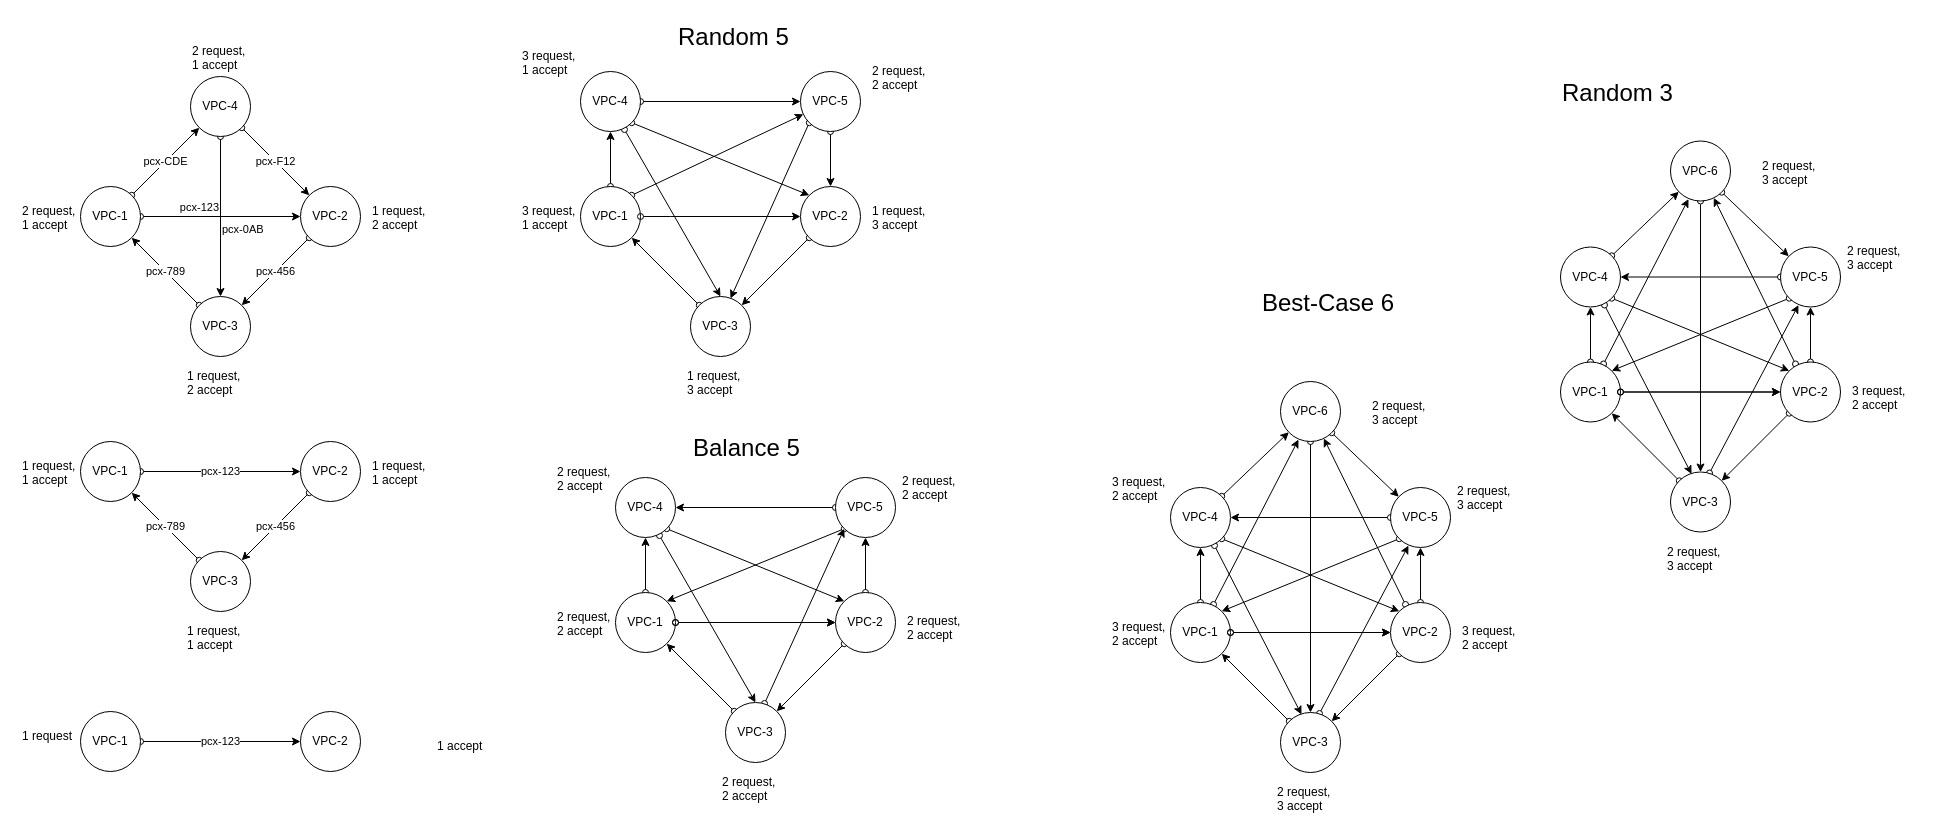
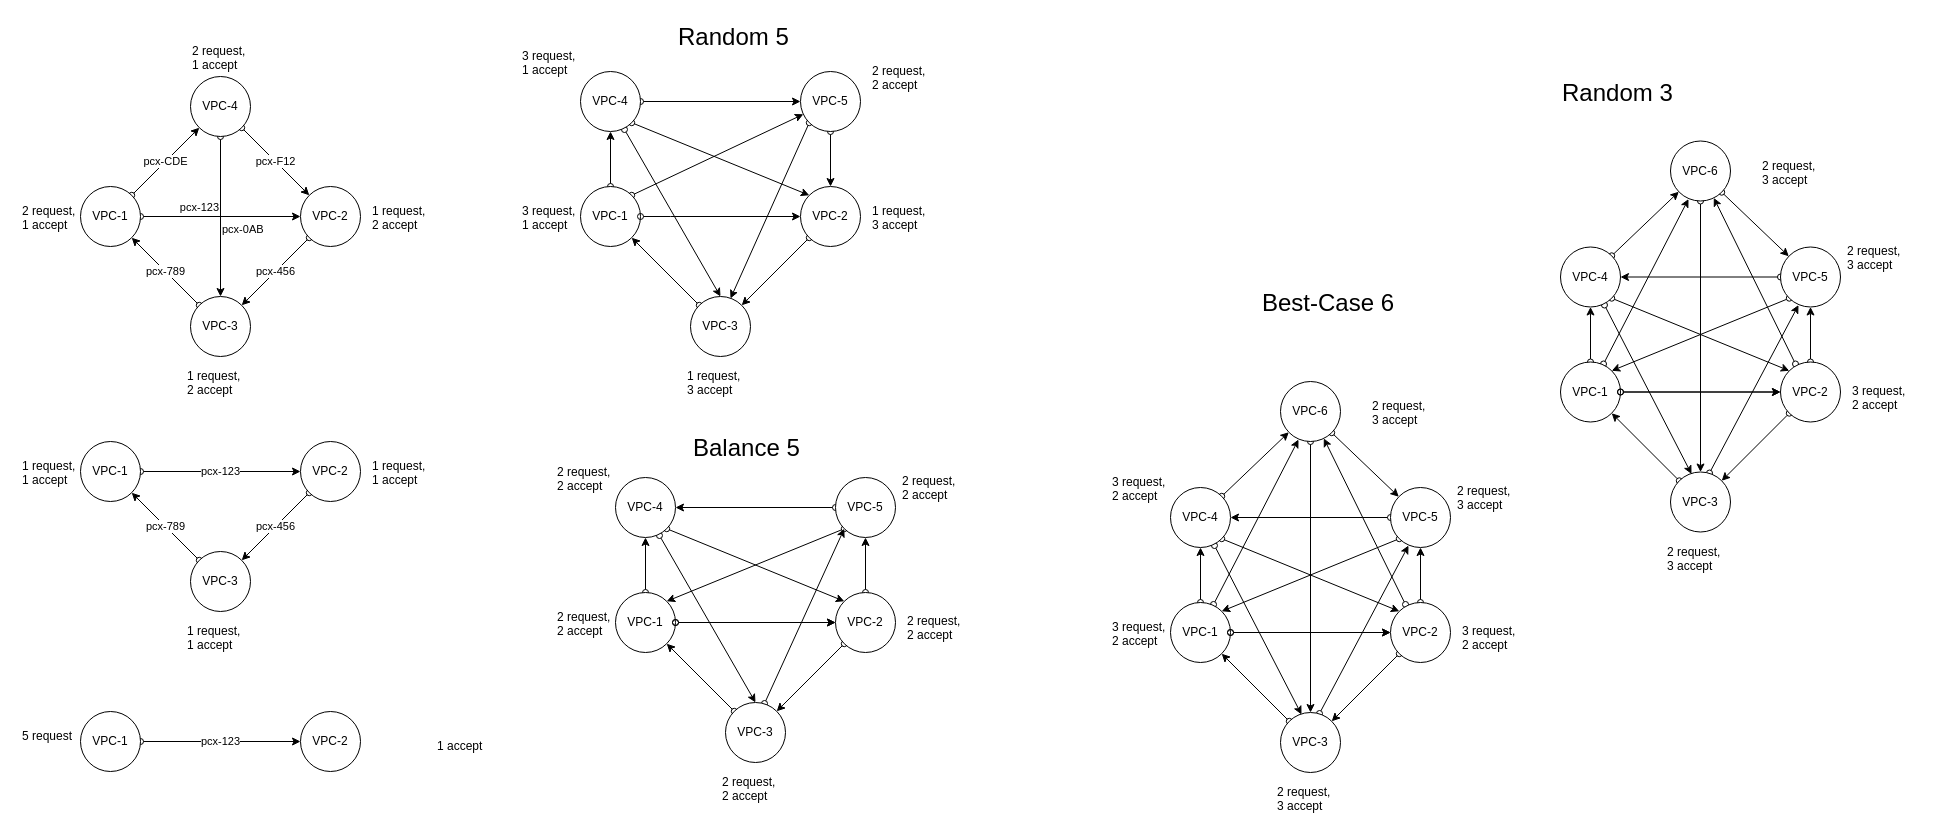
(51, 737) -> (51, 737)
